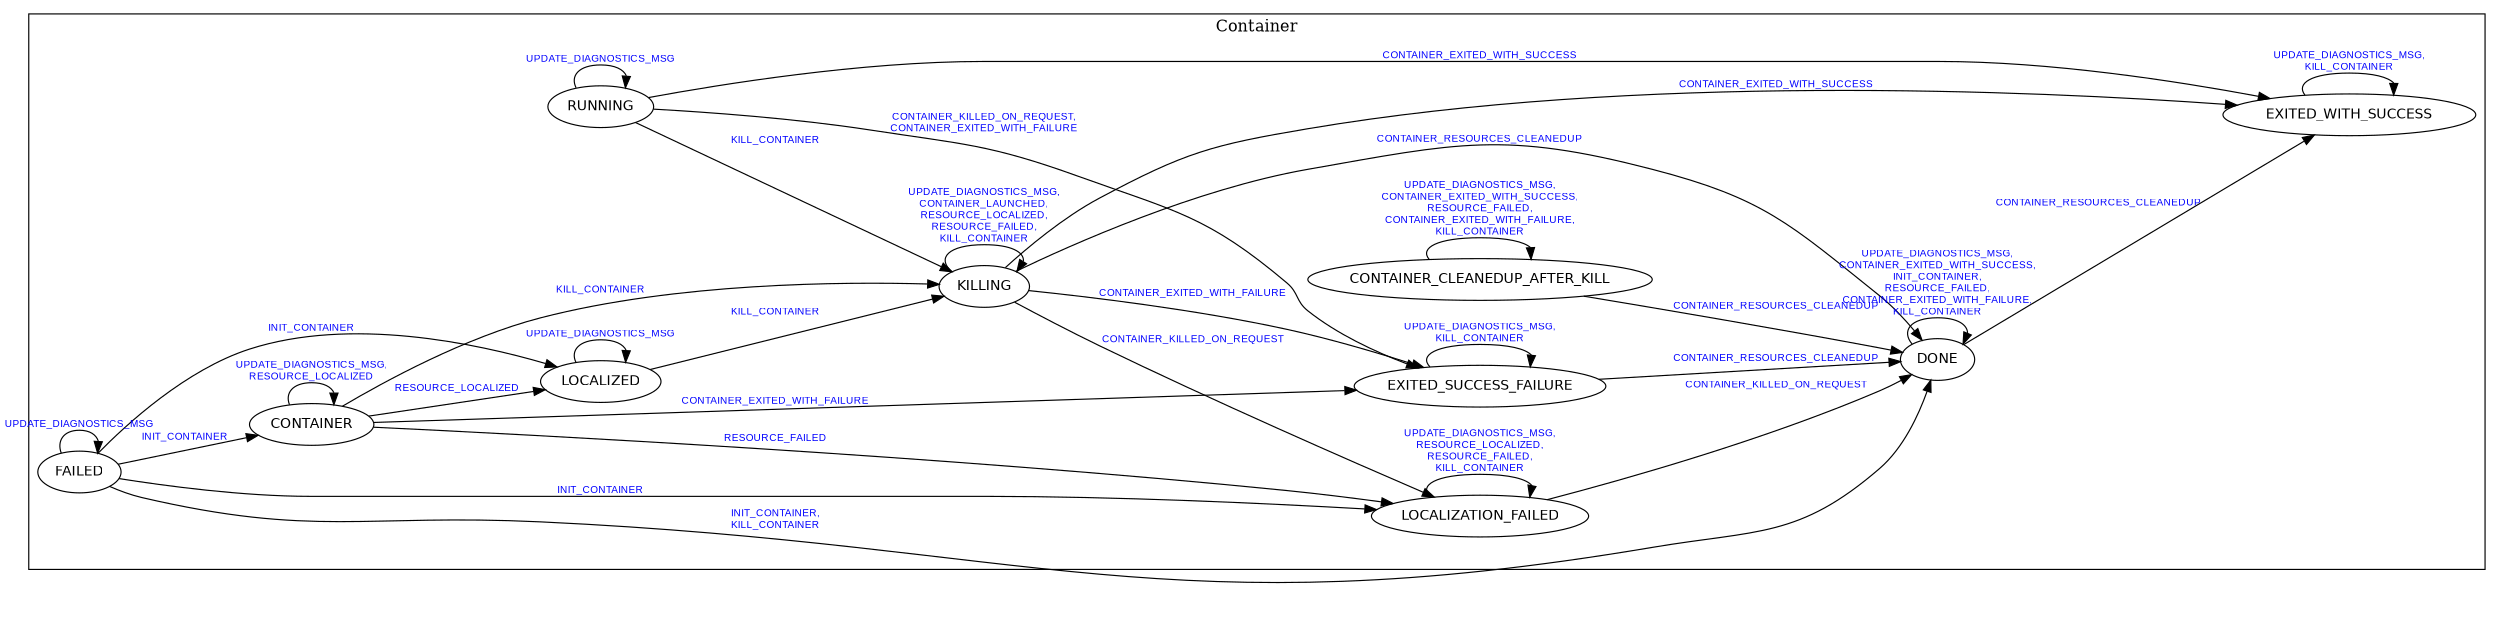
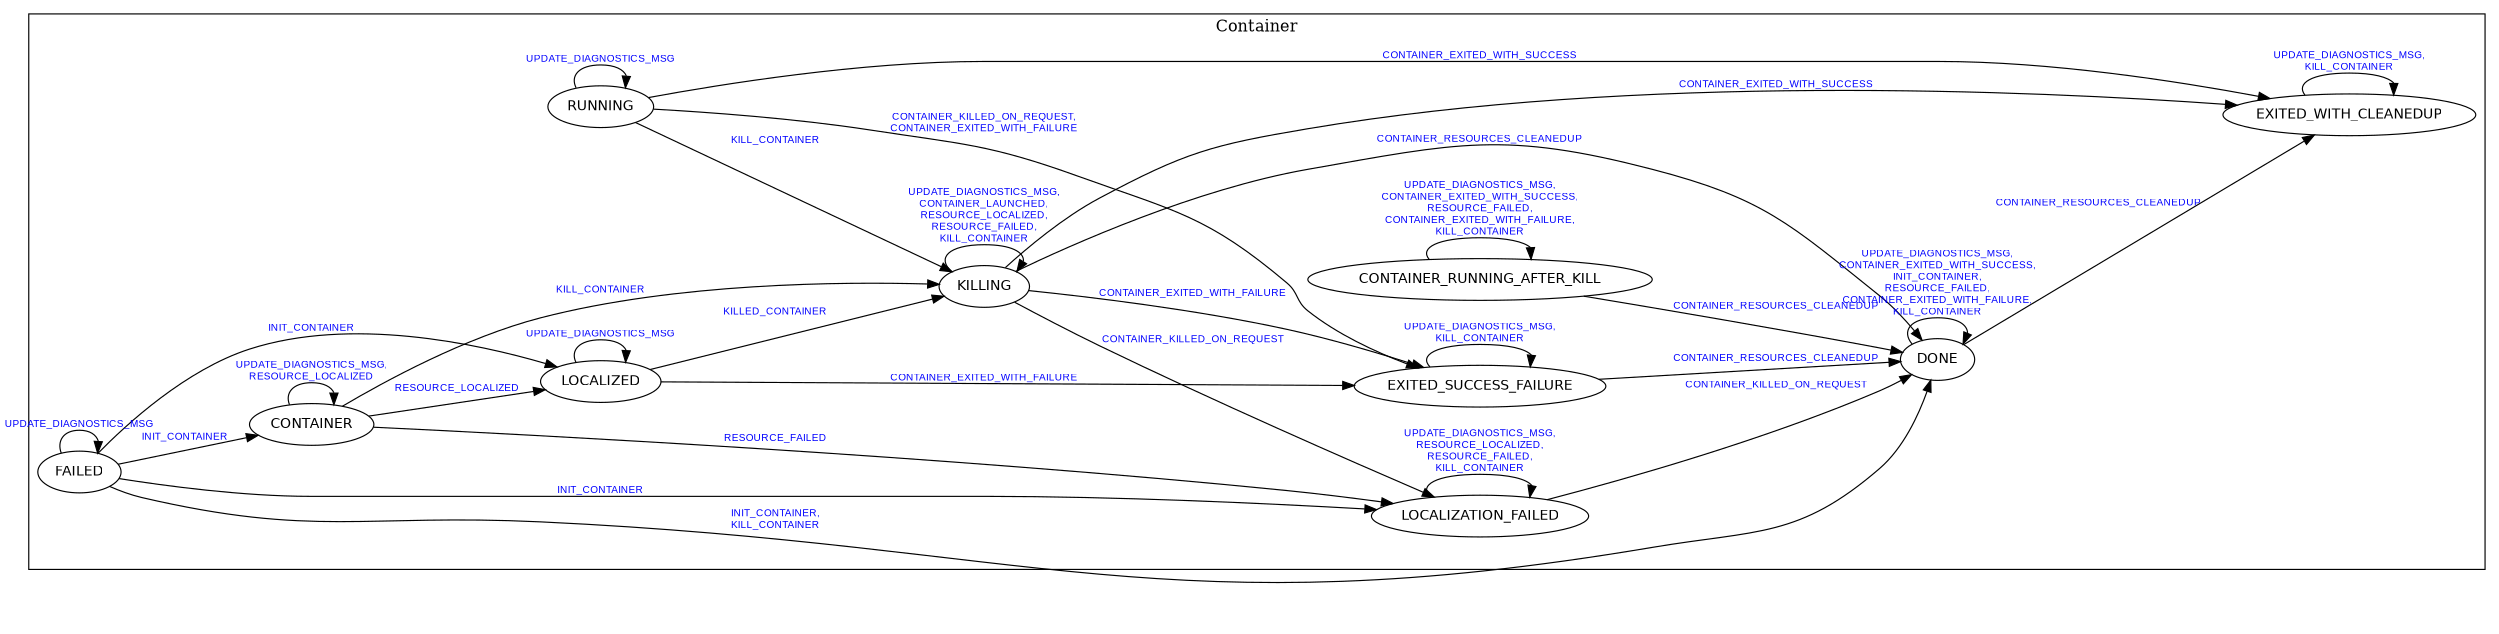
(2349, 115) -> (2349, 115)
(1480, 279) -> (1480, 279)
(776, 312) -> (776, 312)
(859, 407) -> (1002, 384)
